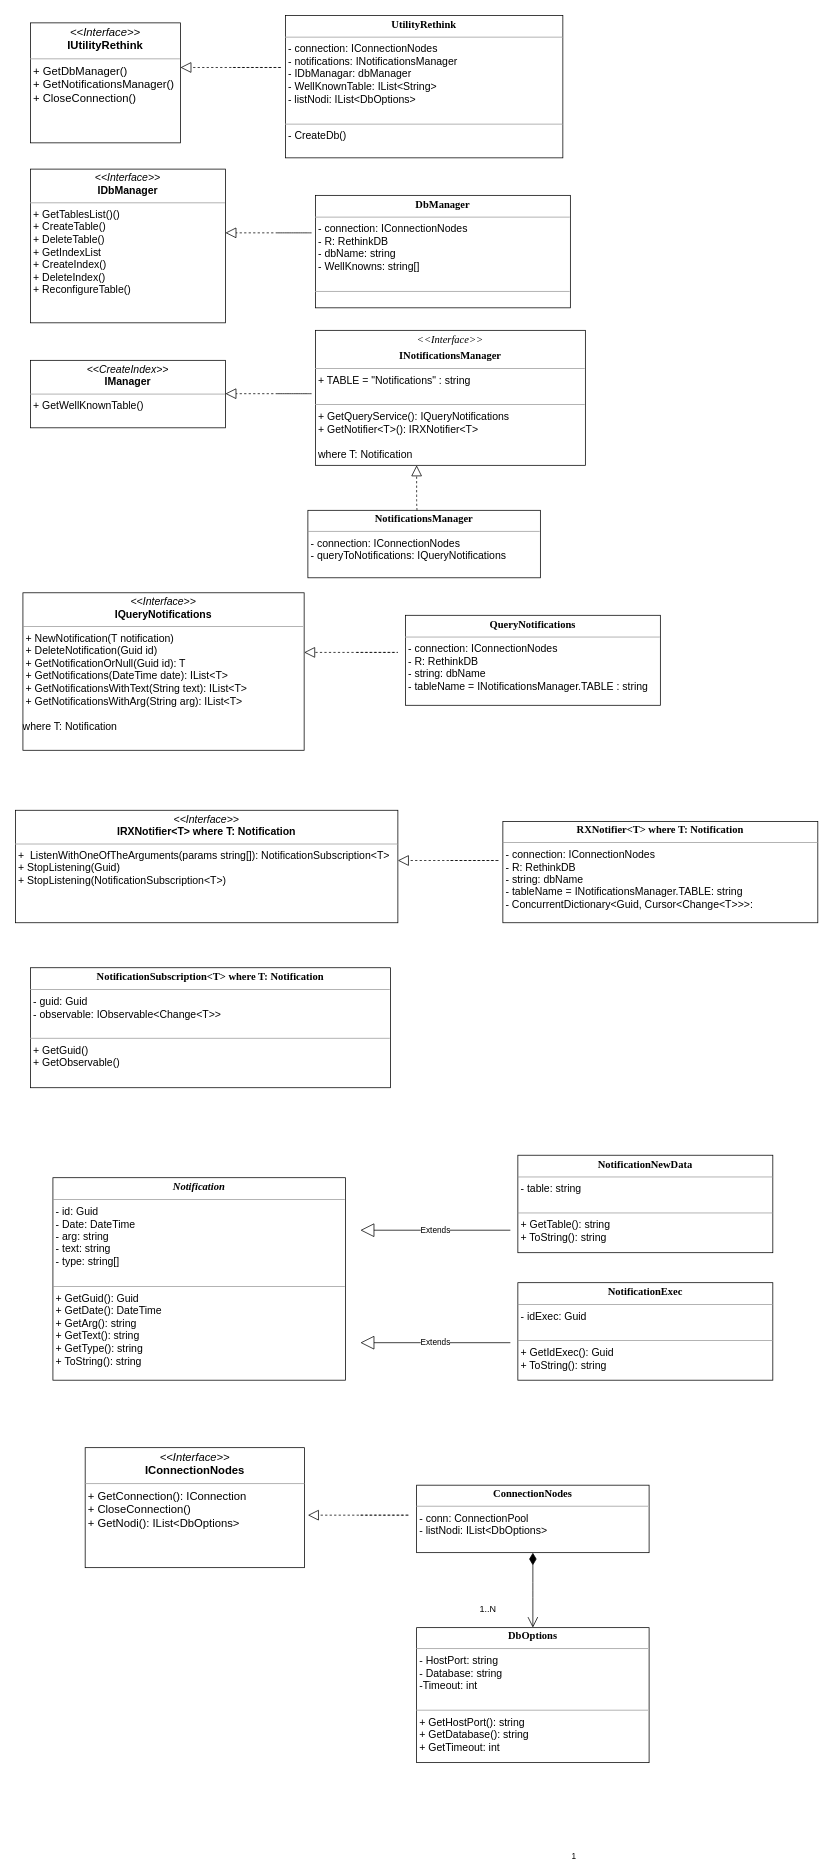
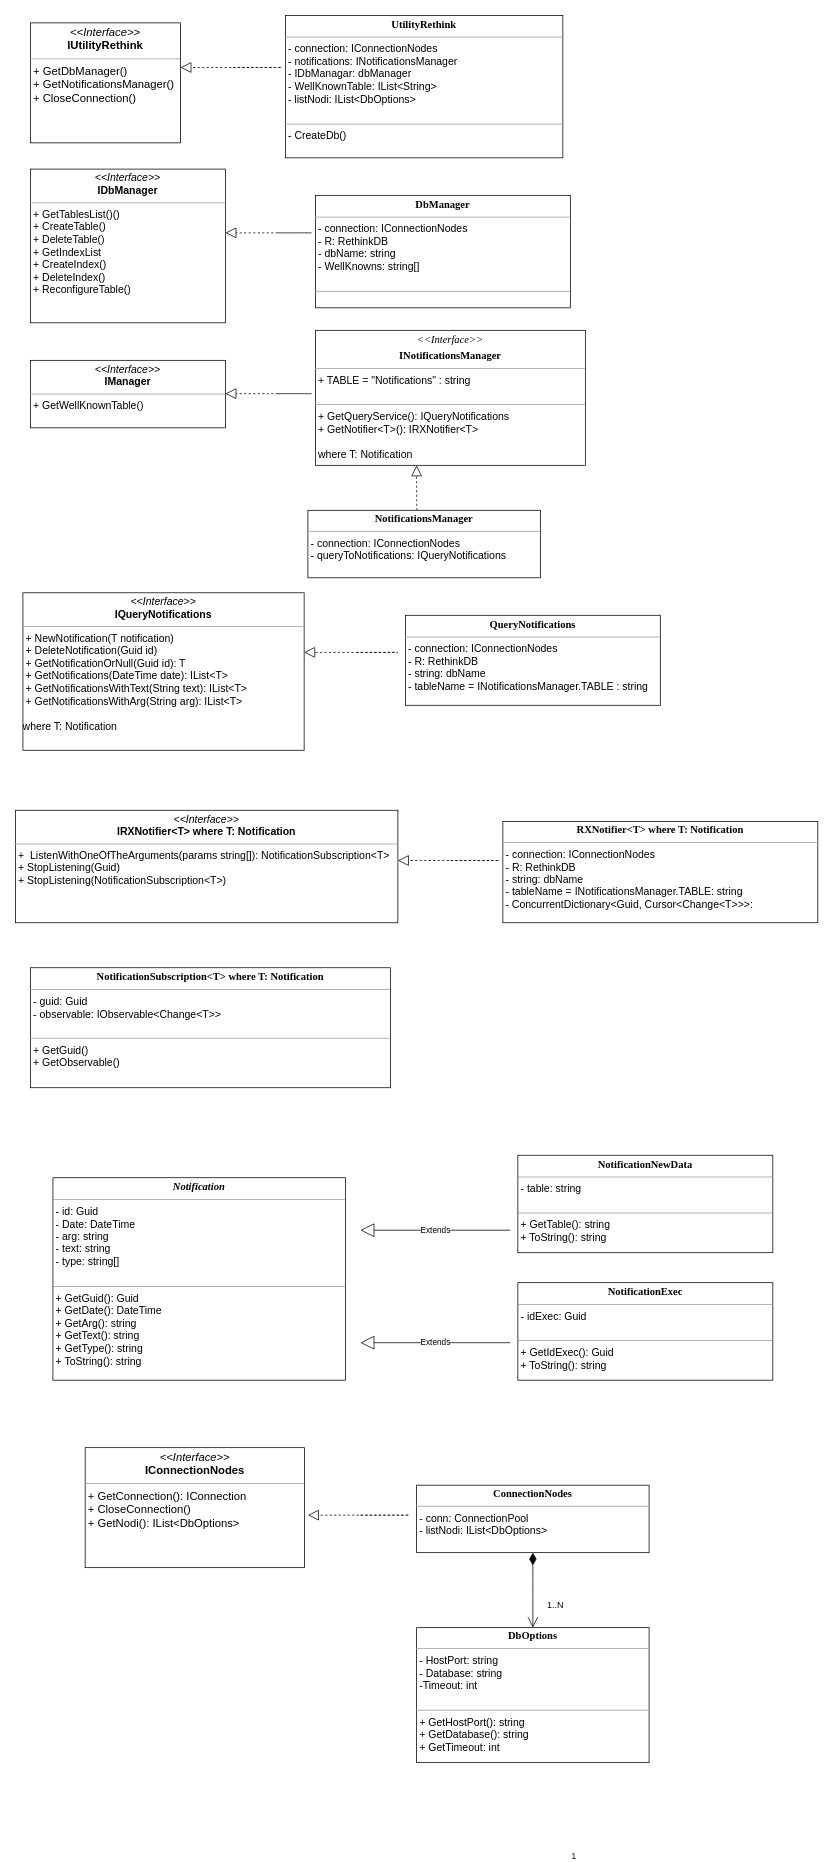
(80, 377) -> (80, 377)
(488, 1609) -> (555, 1605)
